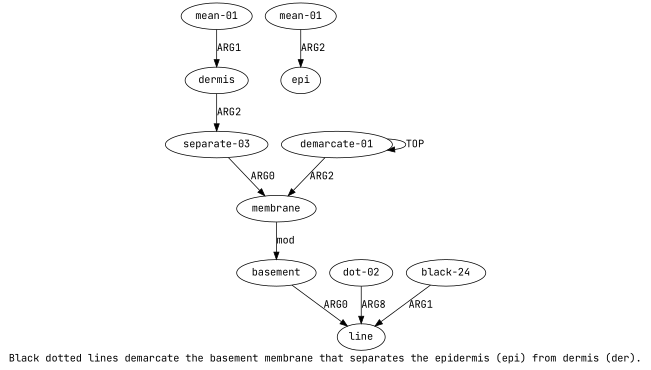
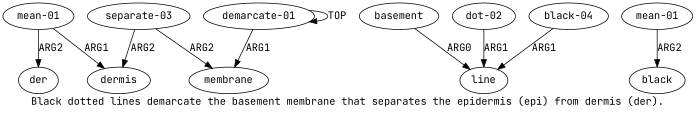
none -> (38, 80)
(301, 80) -> (657, 80)
(217, 109) -> (130, 45)
(263, 177) -> (202, 48)
(322, 177) -> (258, 48)
(276, 237) -> none
(446, 273) -> (569, 16)
(374, 305) -> (496, 48)
